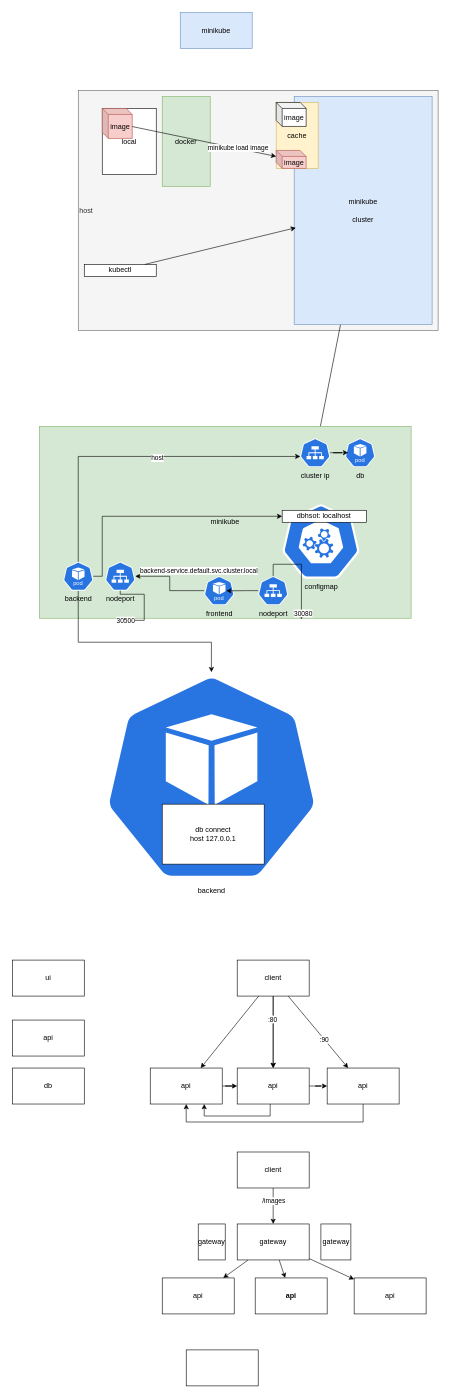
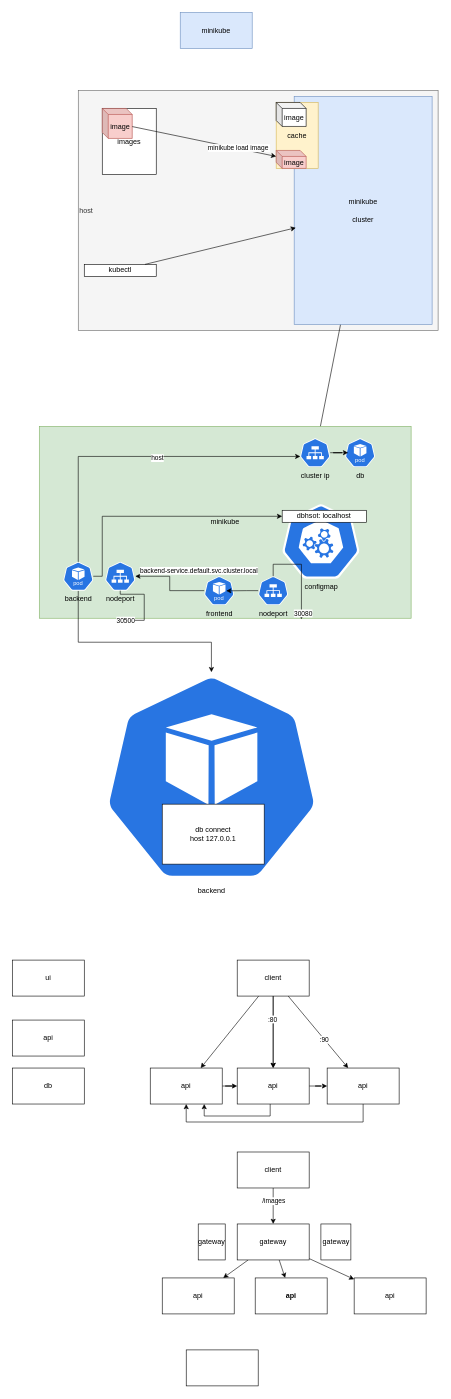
(129, 141) -> (129, 141)
(186, 141) -> none
